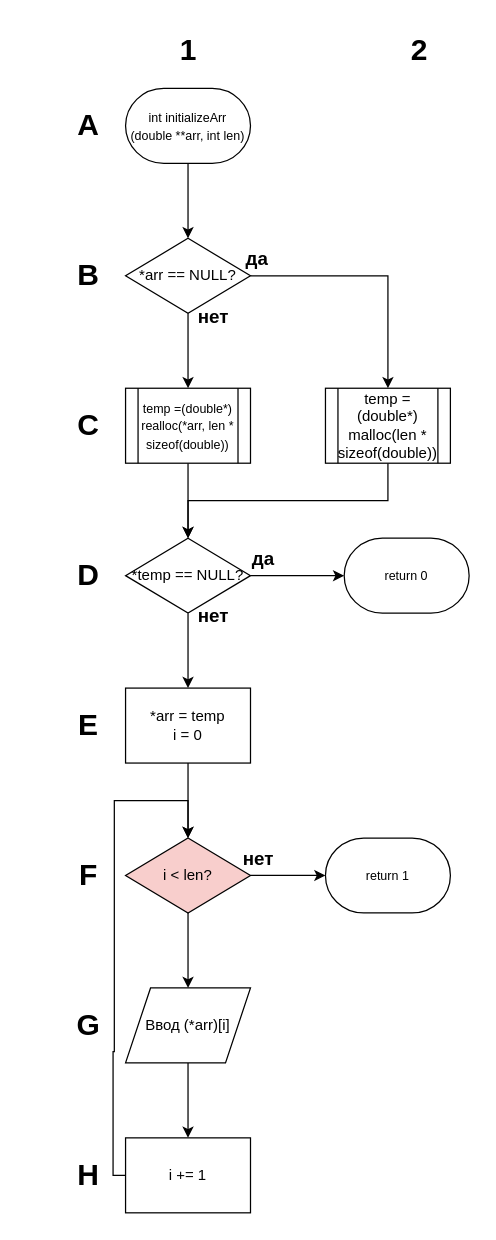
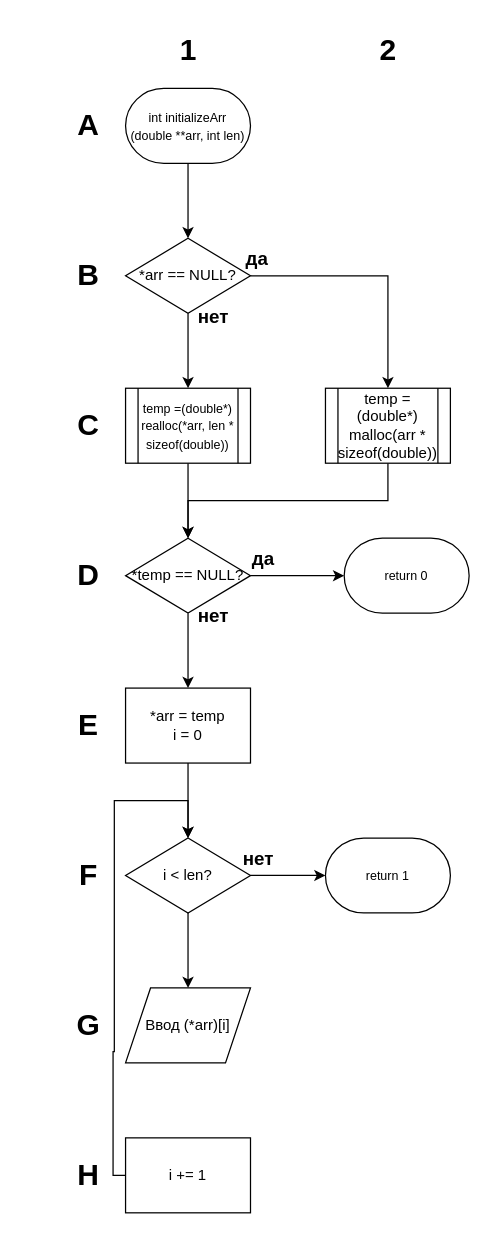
(419, 51) -> (388, 51)
(388, 426) -> (388, 426)
(188, 876) -> (188, 876)
(188, 1096) -> none
